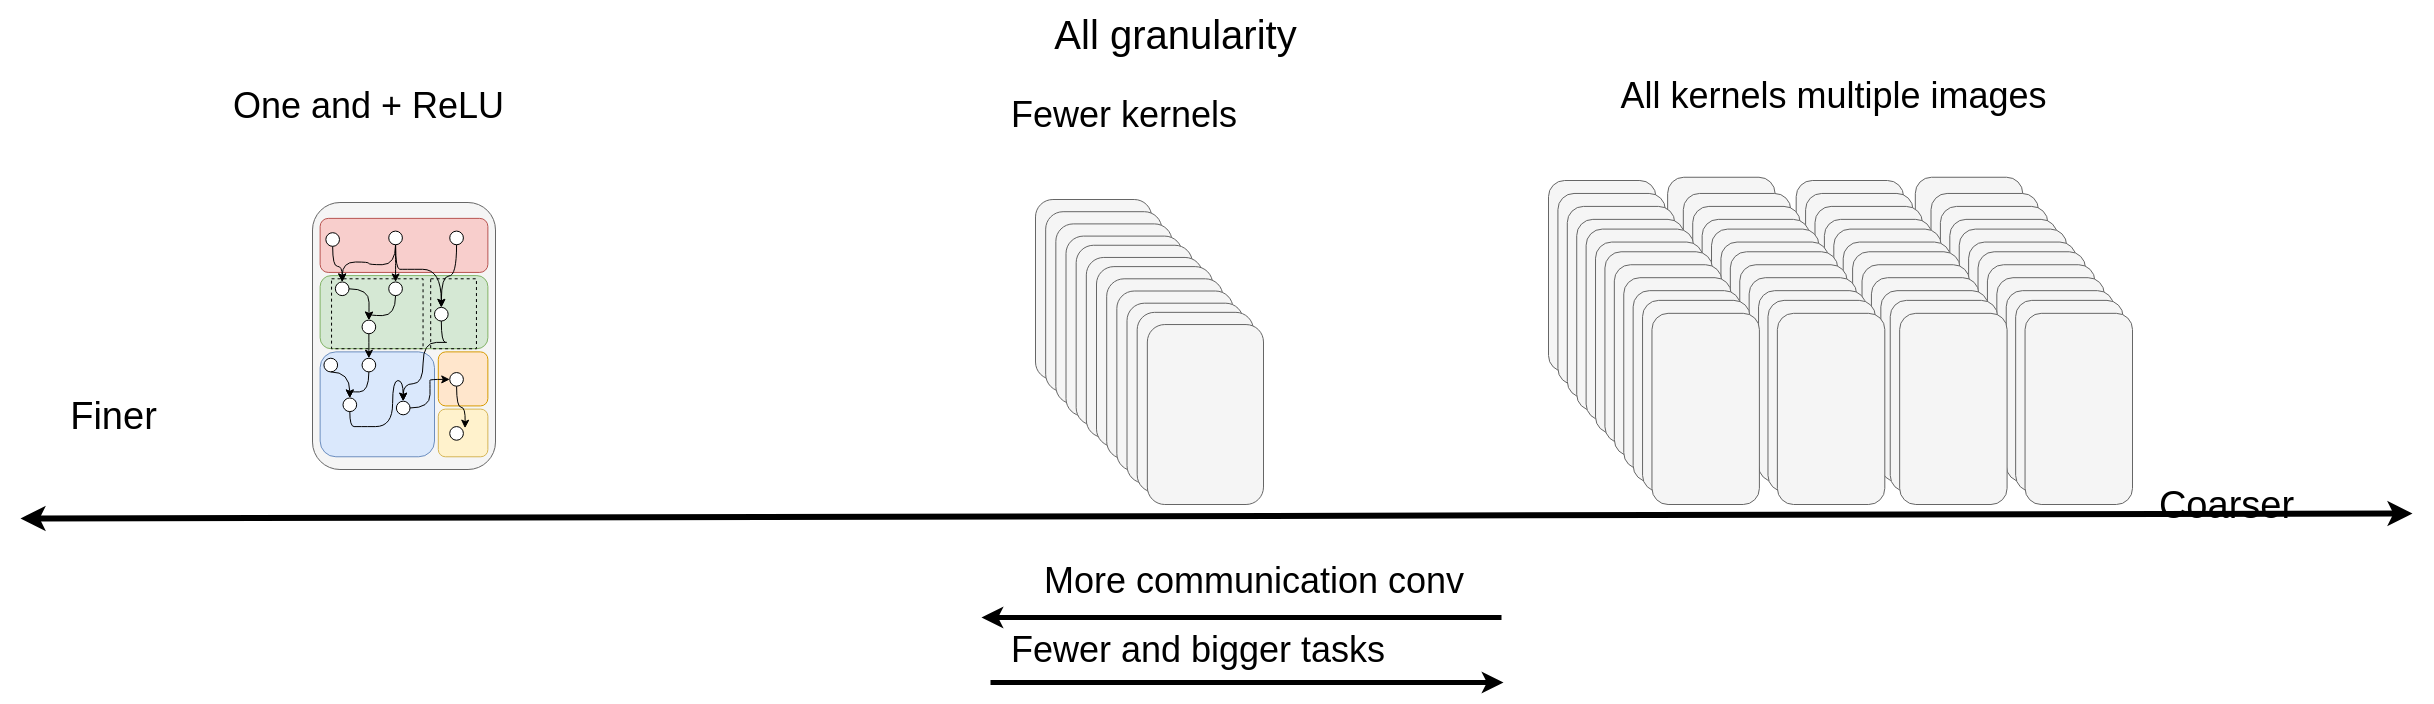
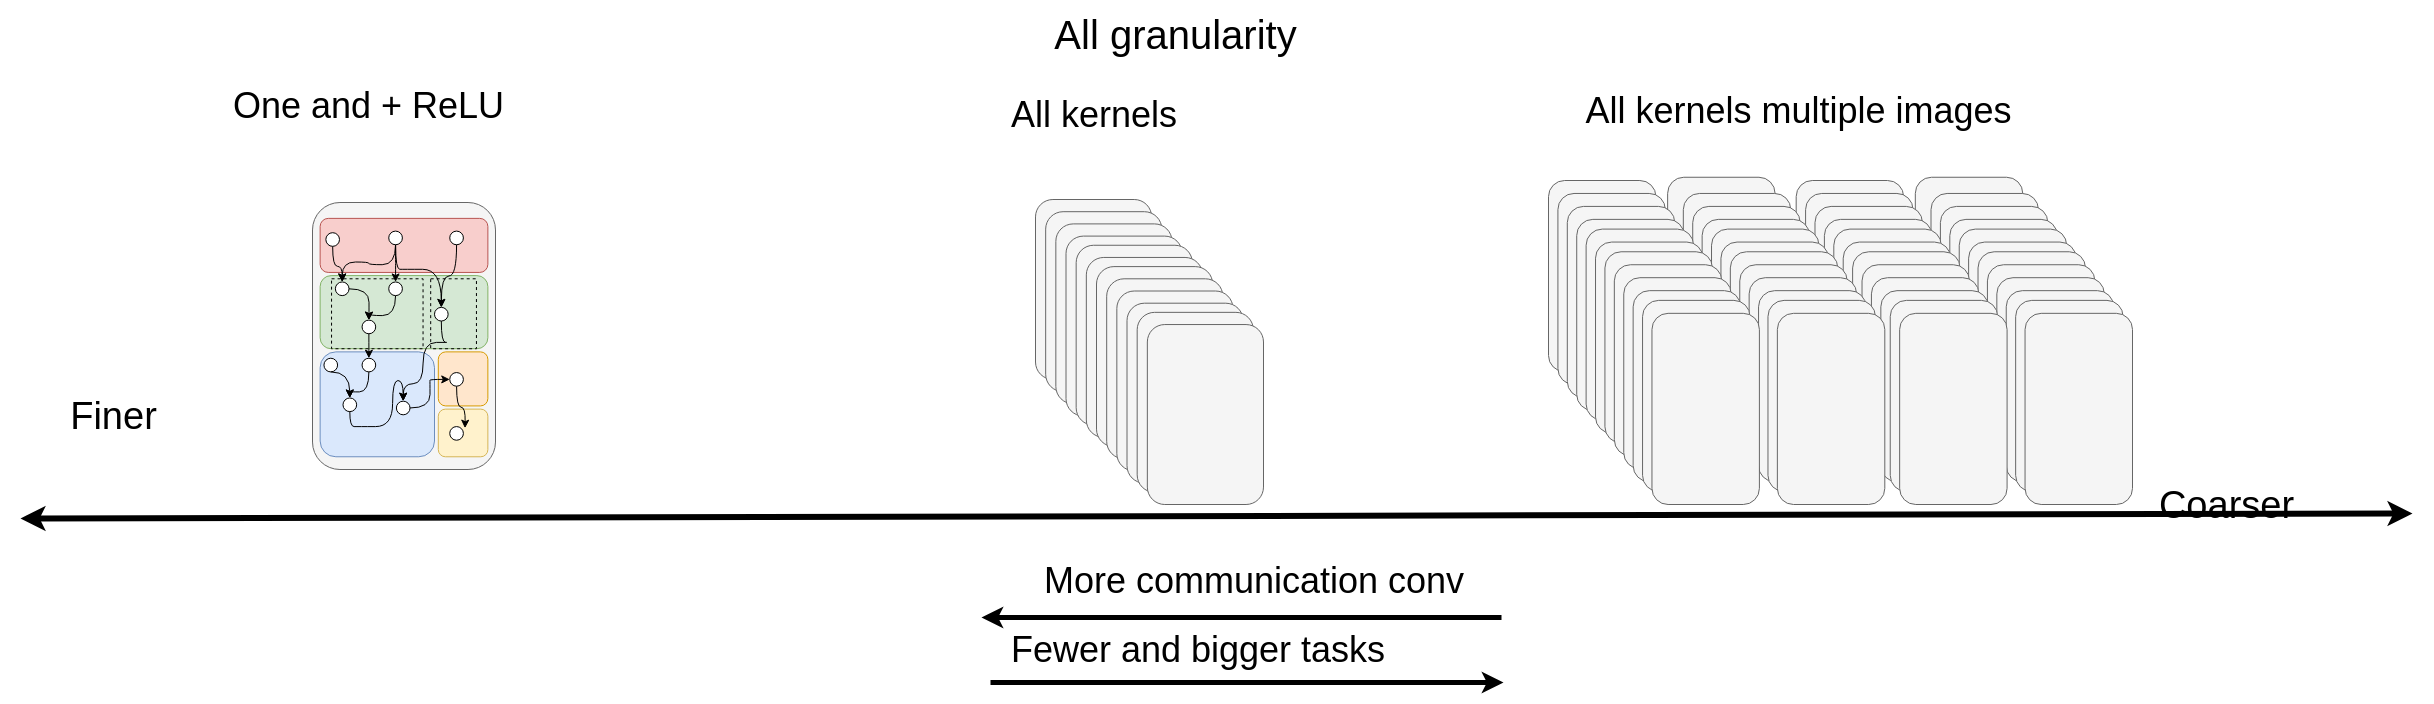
(1834, 95) -> (1799, 110)
(1052, 101) -> (1042, 101)
